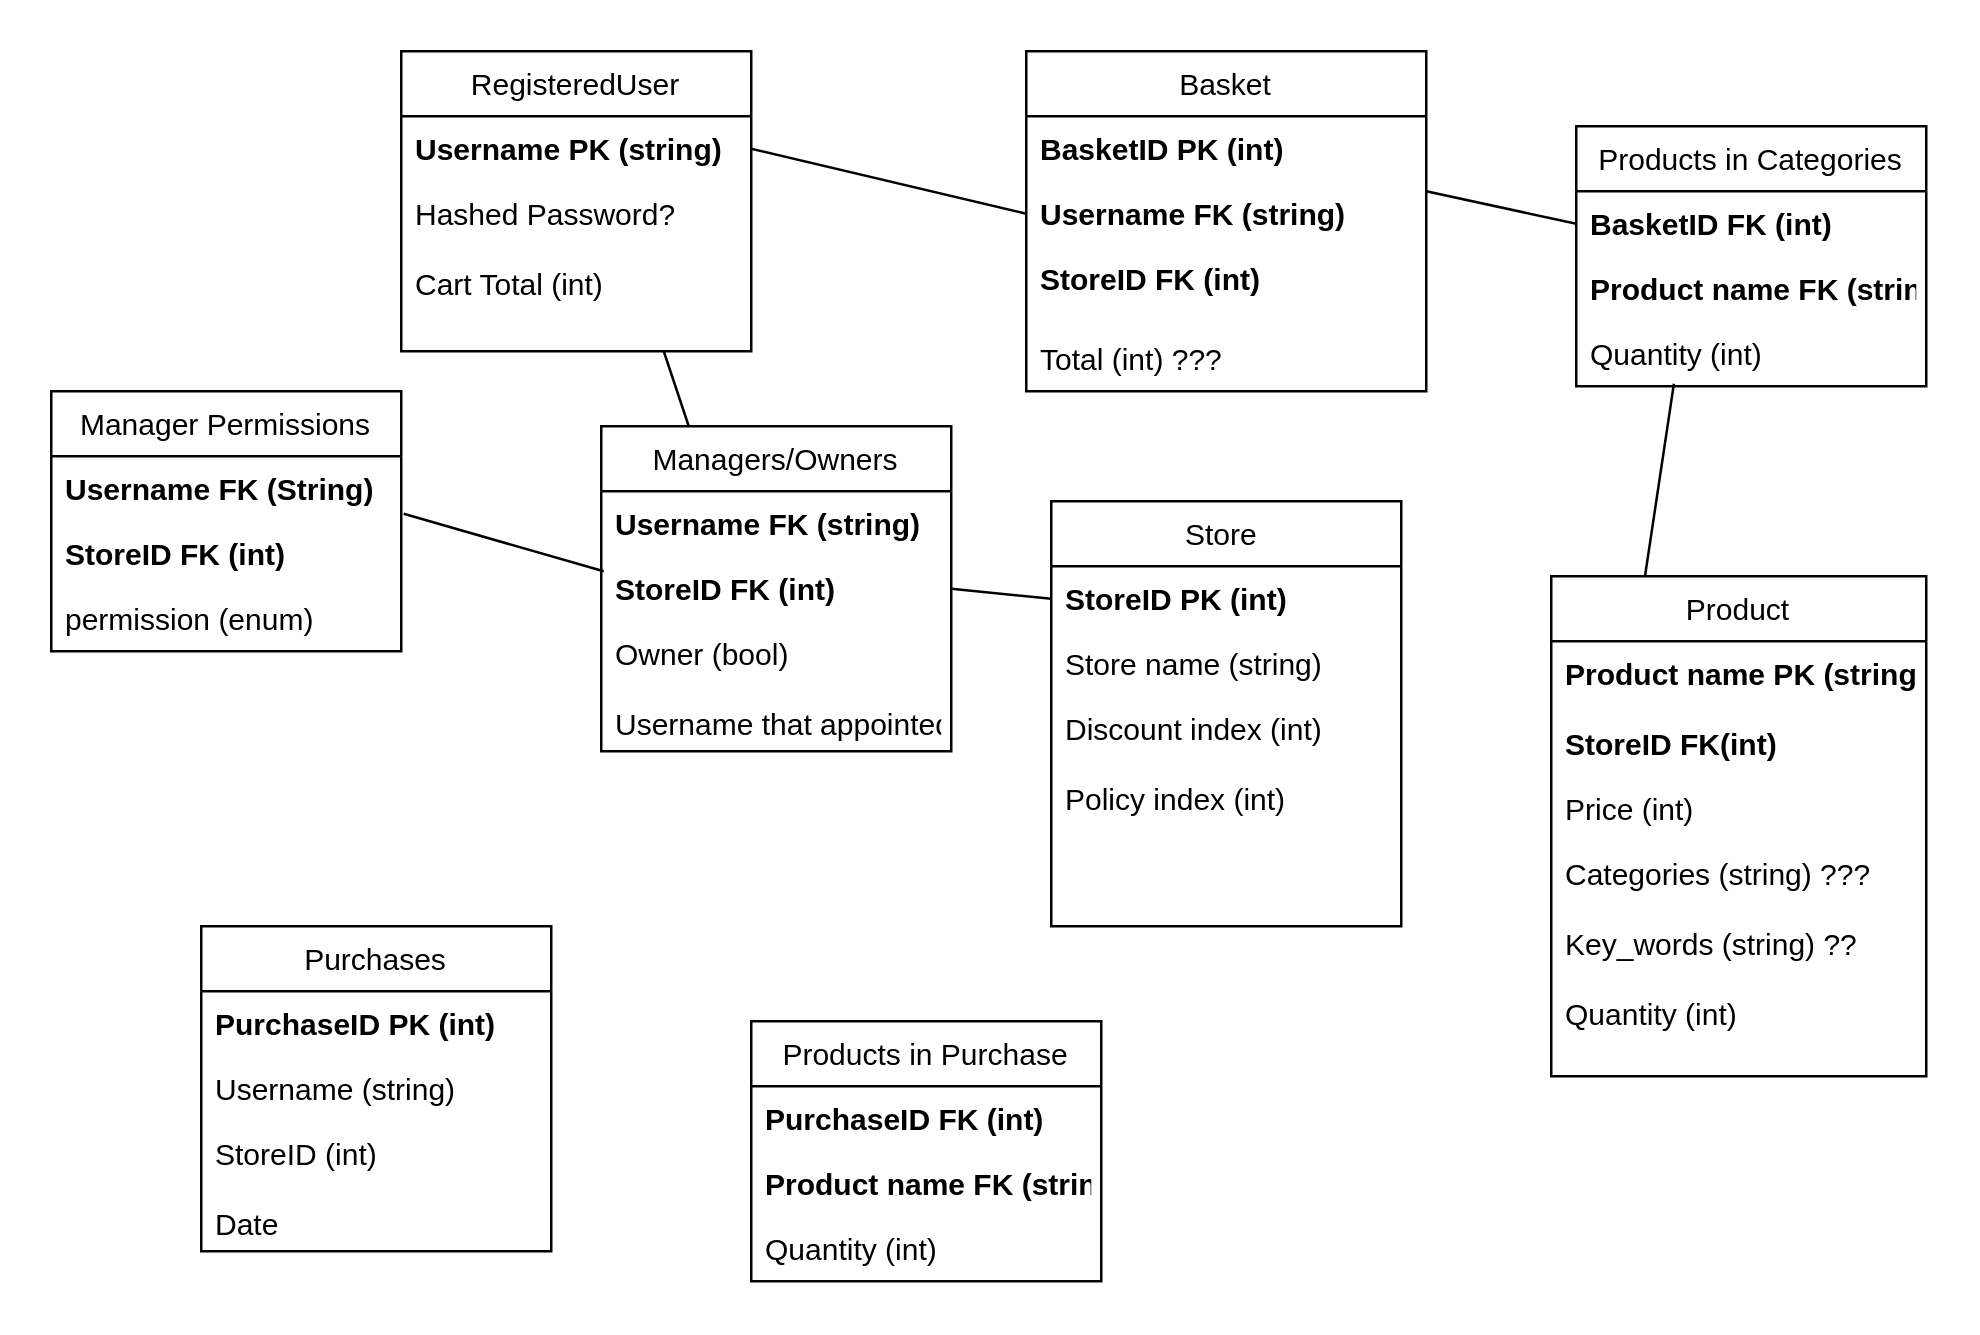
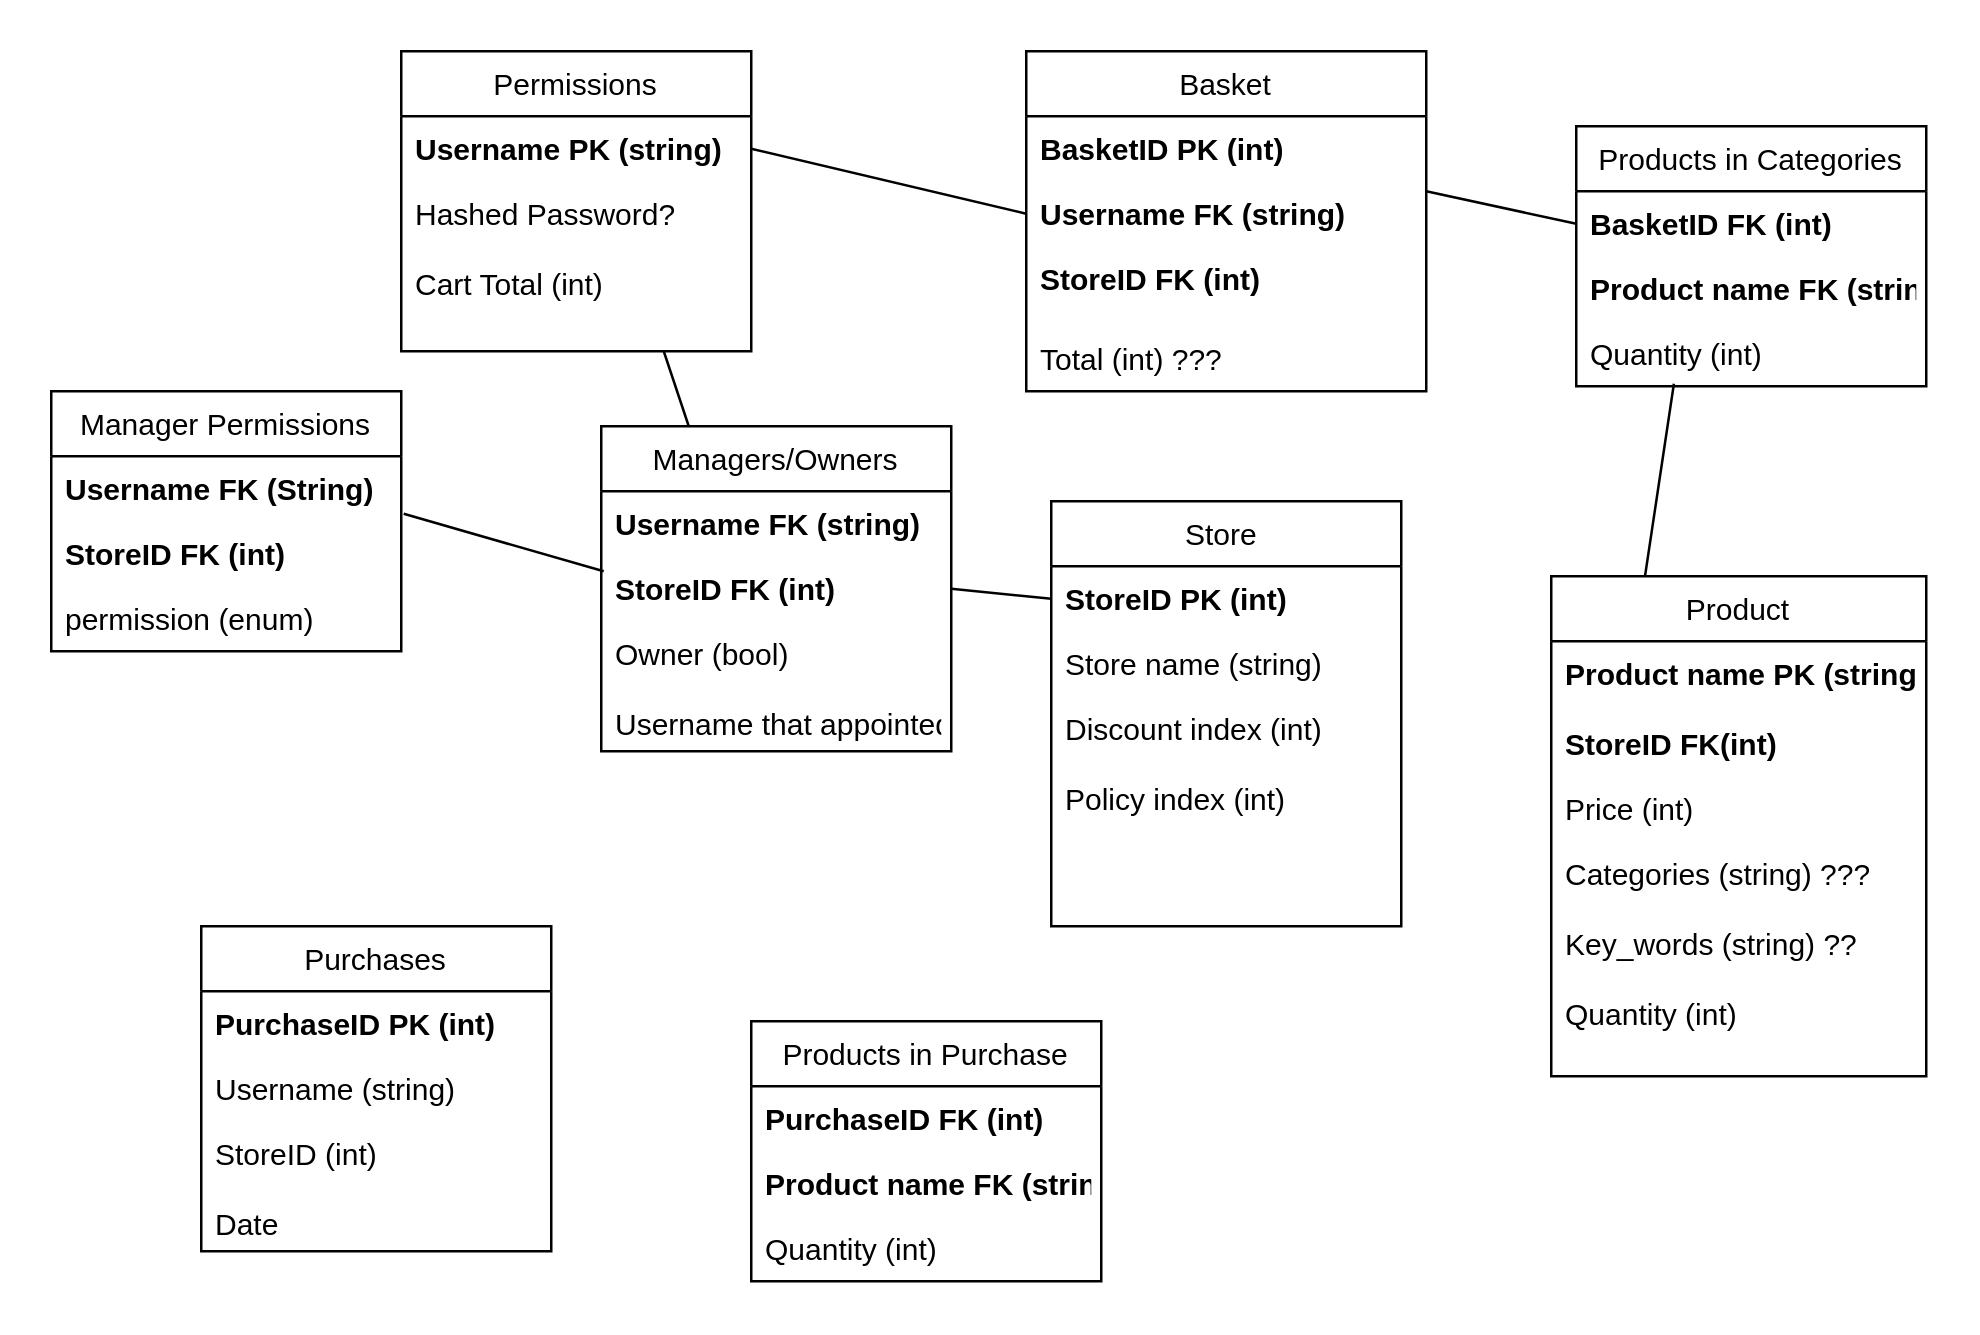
(575, 85) -> (575, 85)
